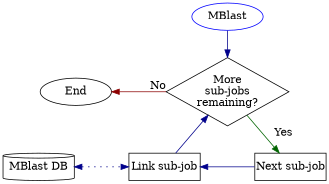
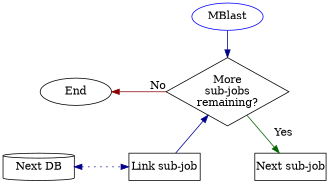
(39, 167) -> (39, 167)
(231, 167) -> none
